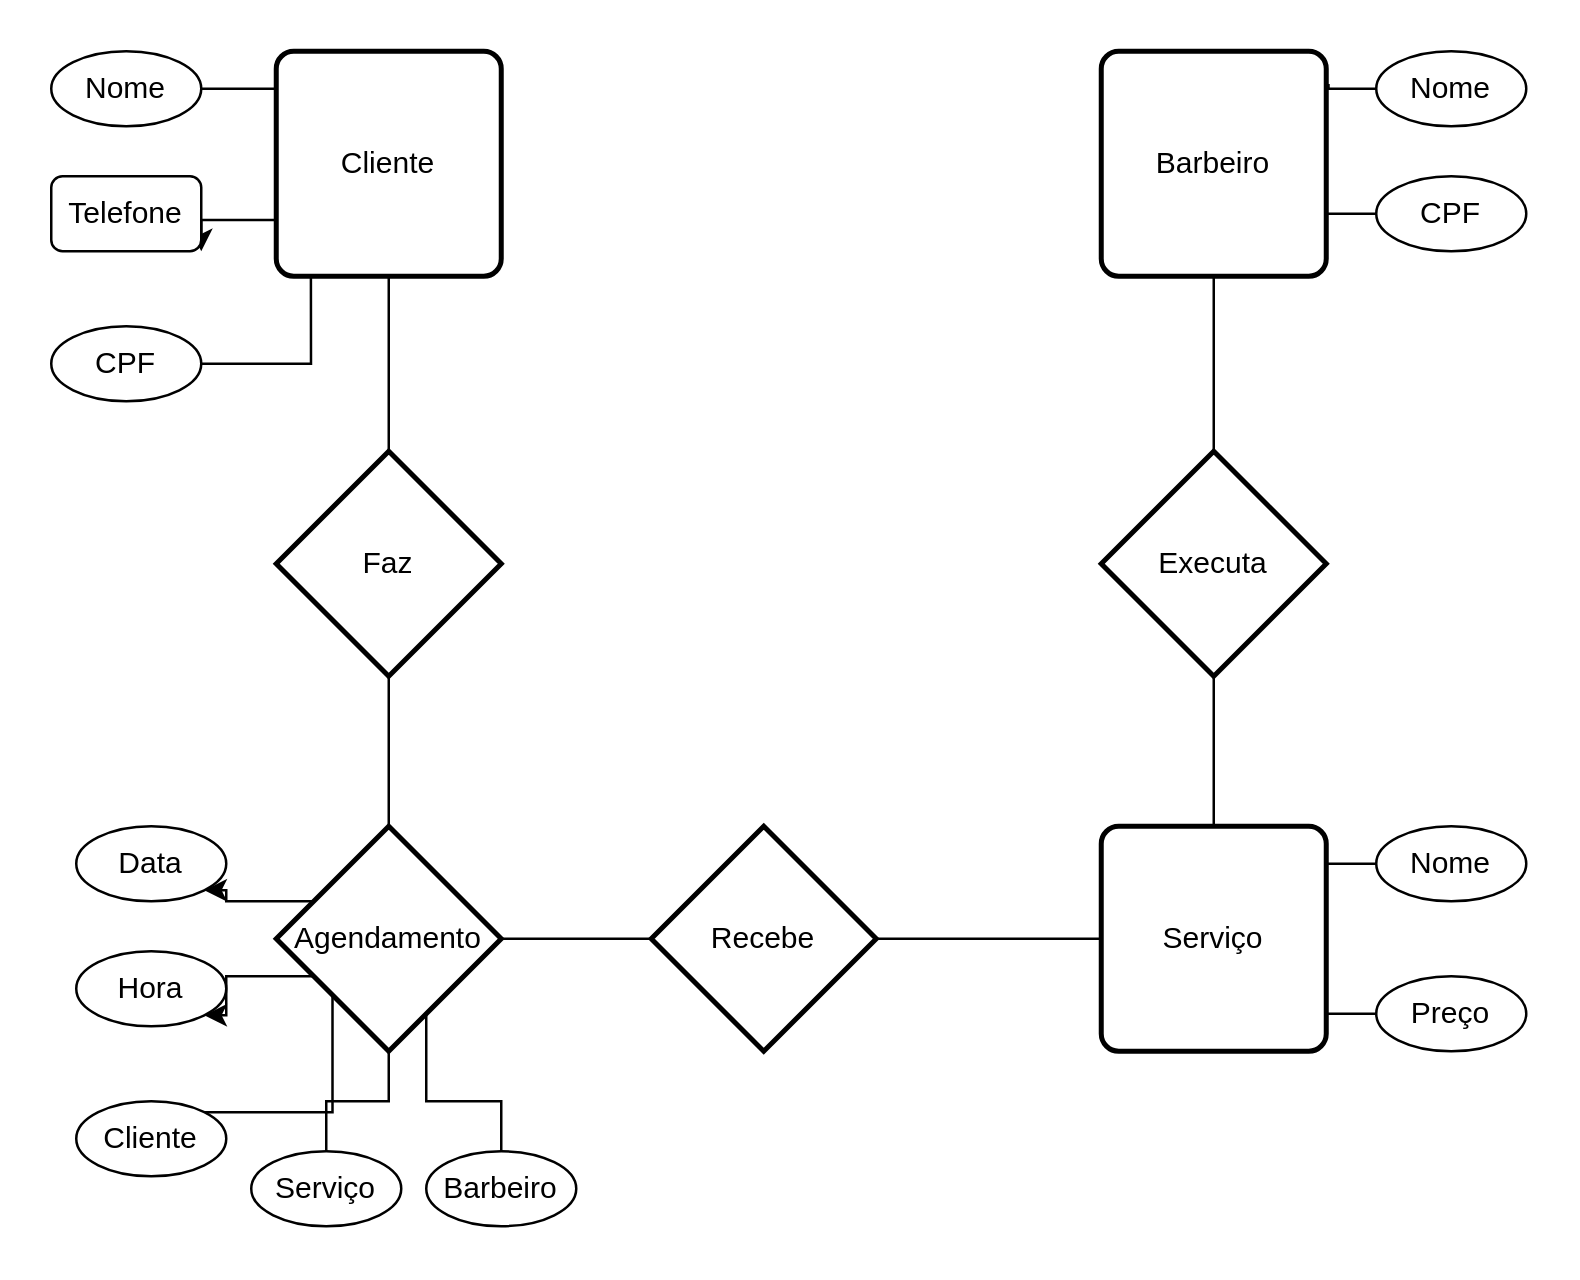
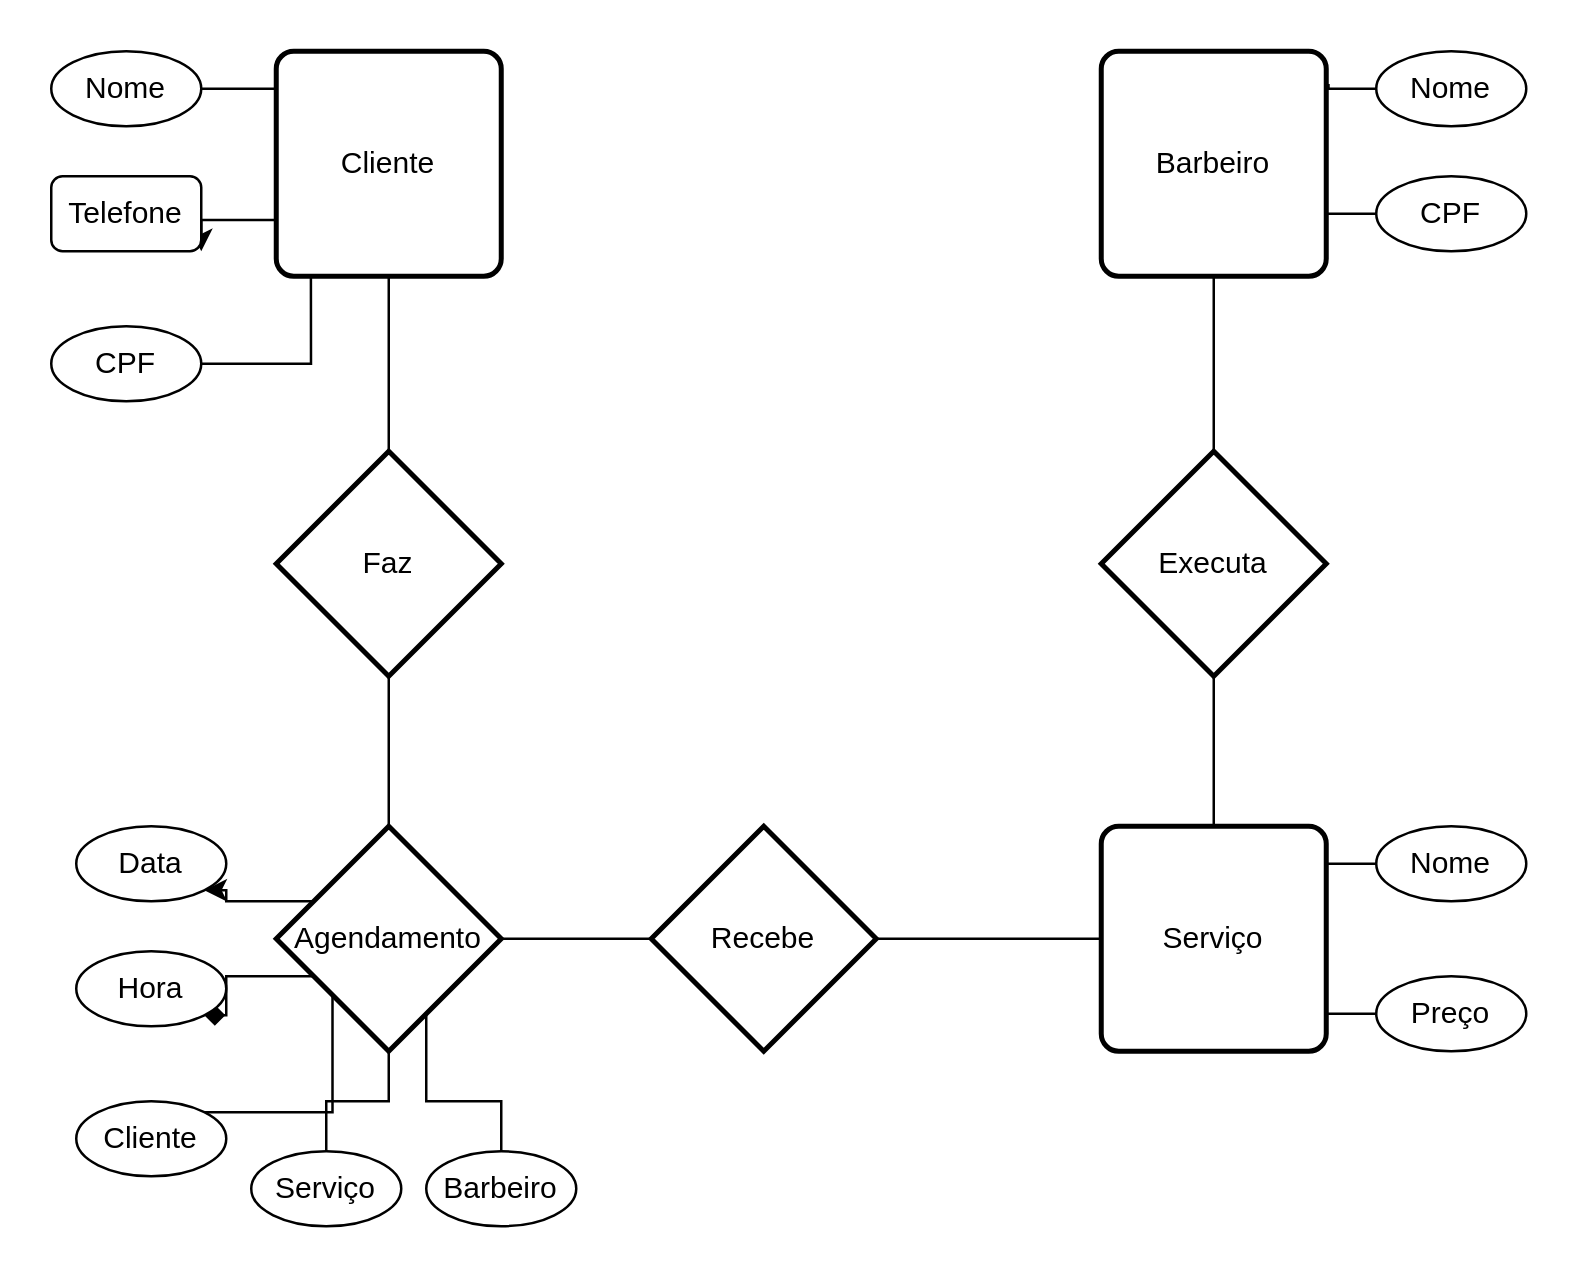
(226, 1010) -> (226, 1010)
